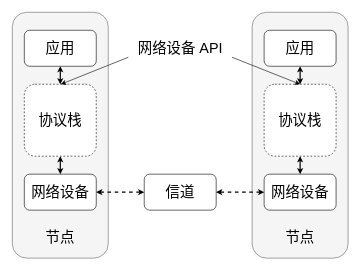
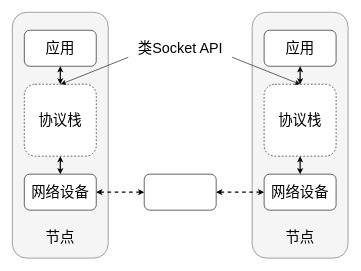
(181, 48) -> (181, 48)
(180, 192) -> none
